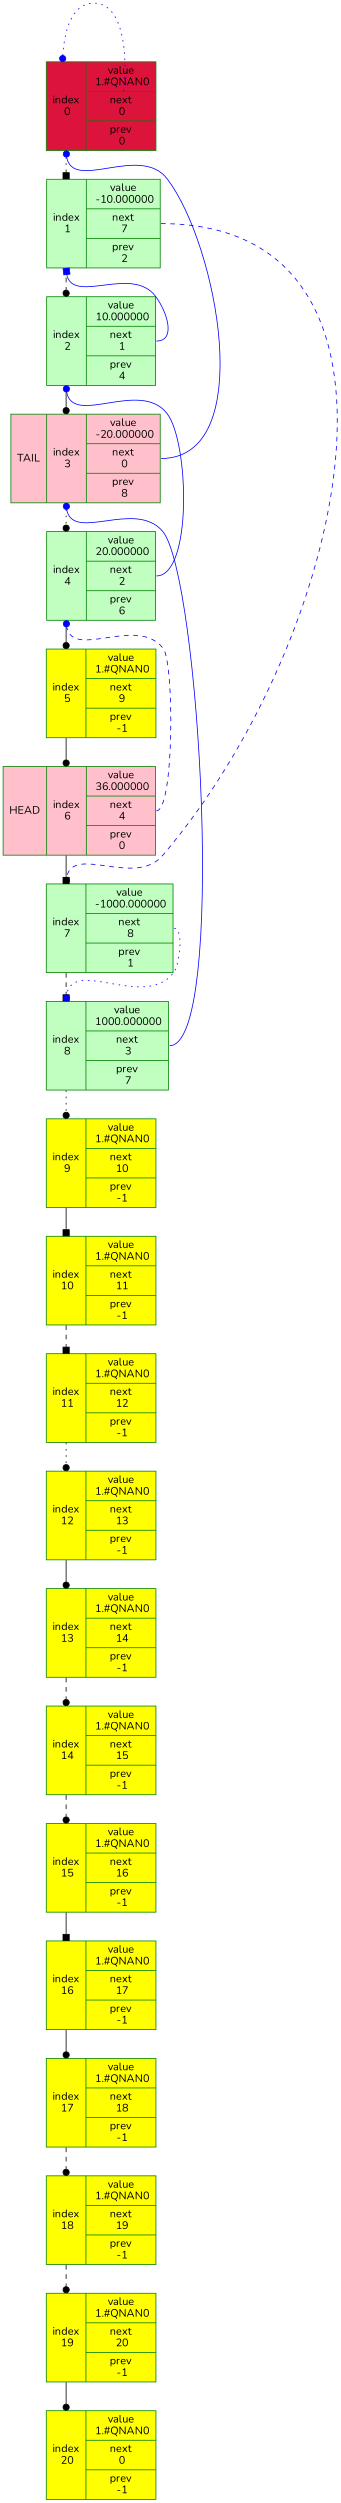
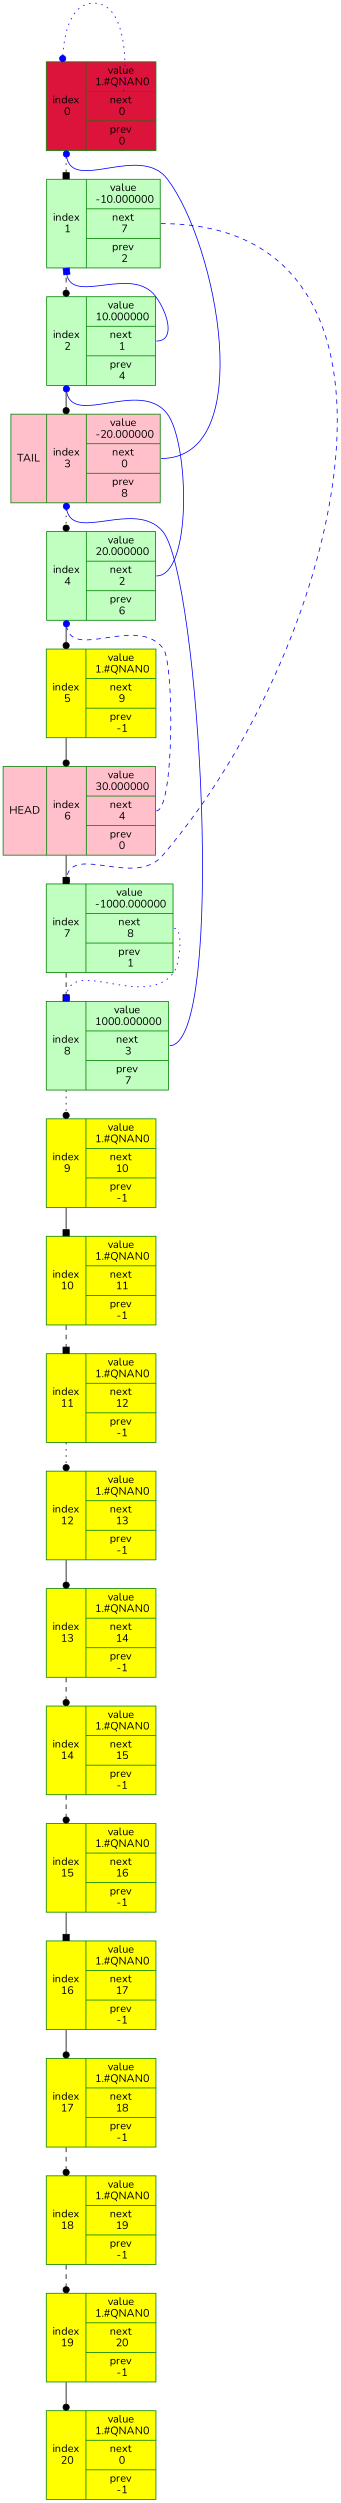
(121, 787) -> (121, 787)
